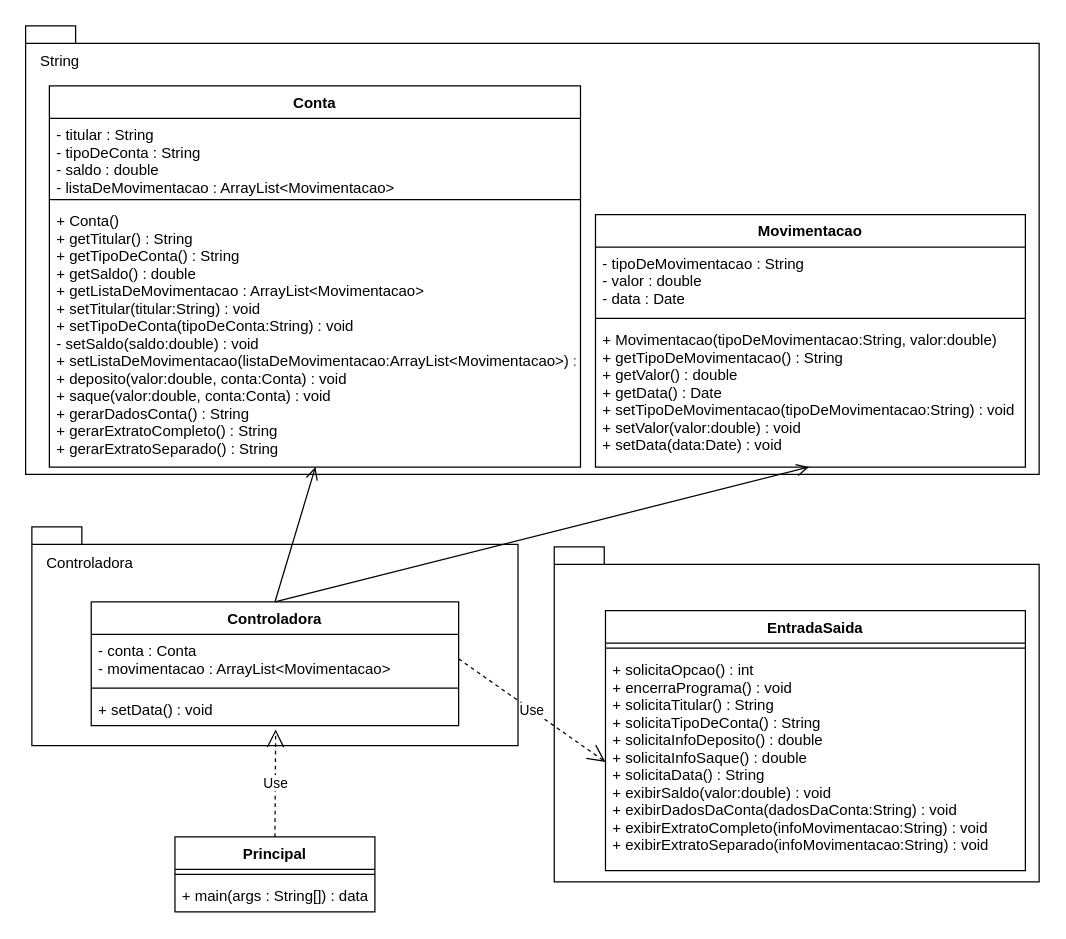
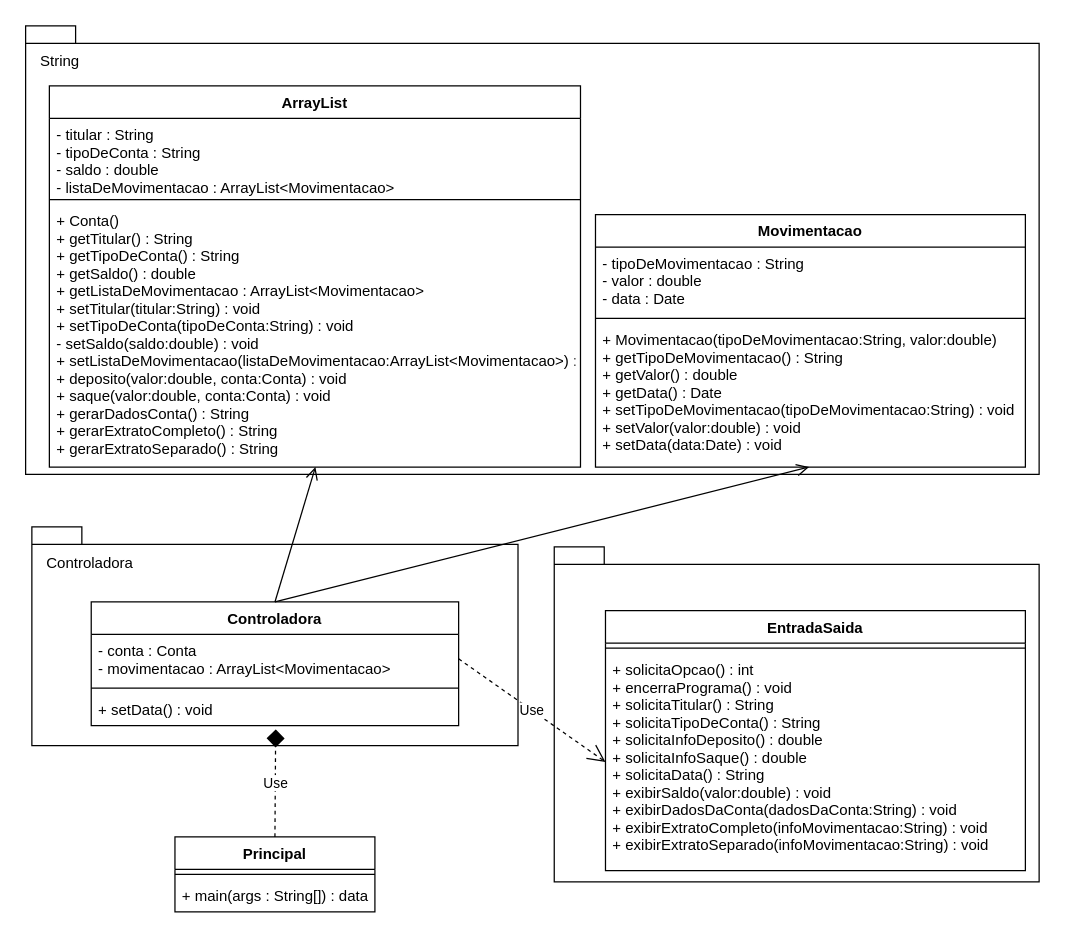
(314, 103) -> (314, 103)
(276, 739) -> (276, 747)
